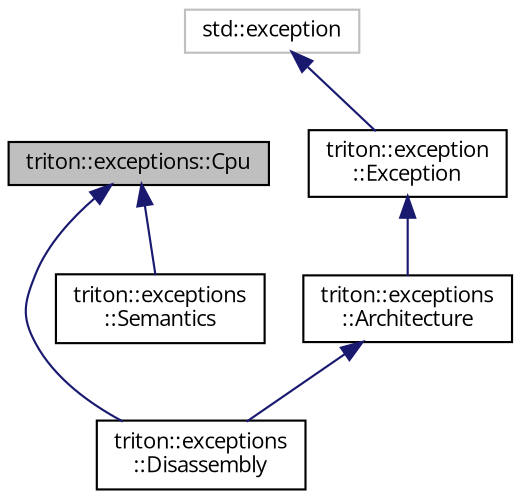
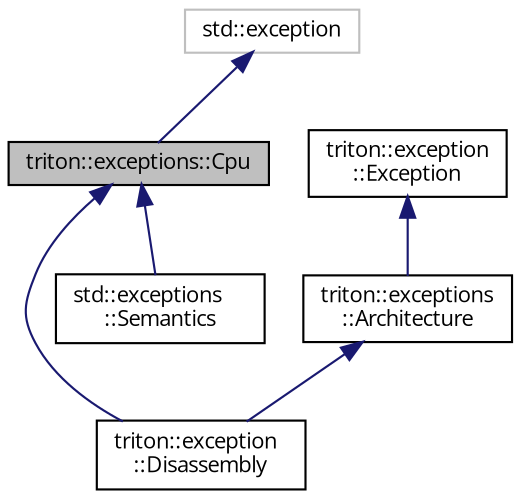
(342, 99) -> (197, 105)
(160, 309) -> (160, 309)
(201, 455) -> (201, 455)
